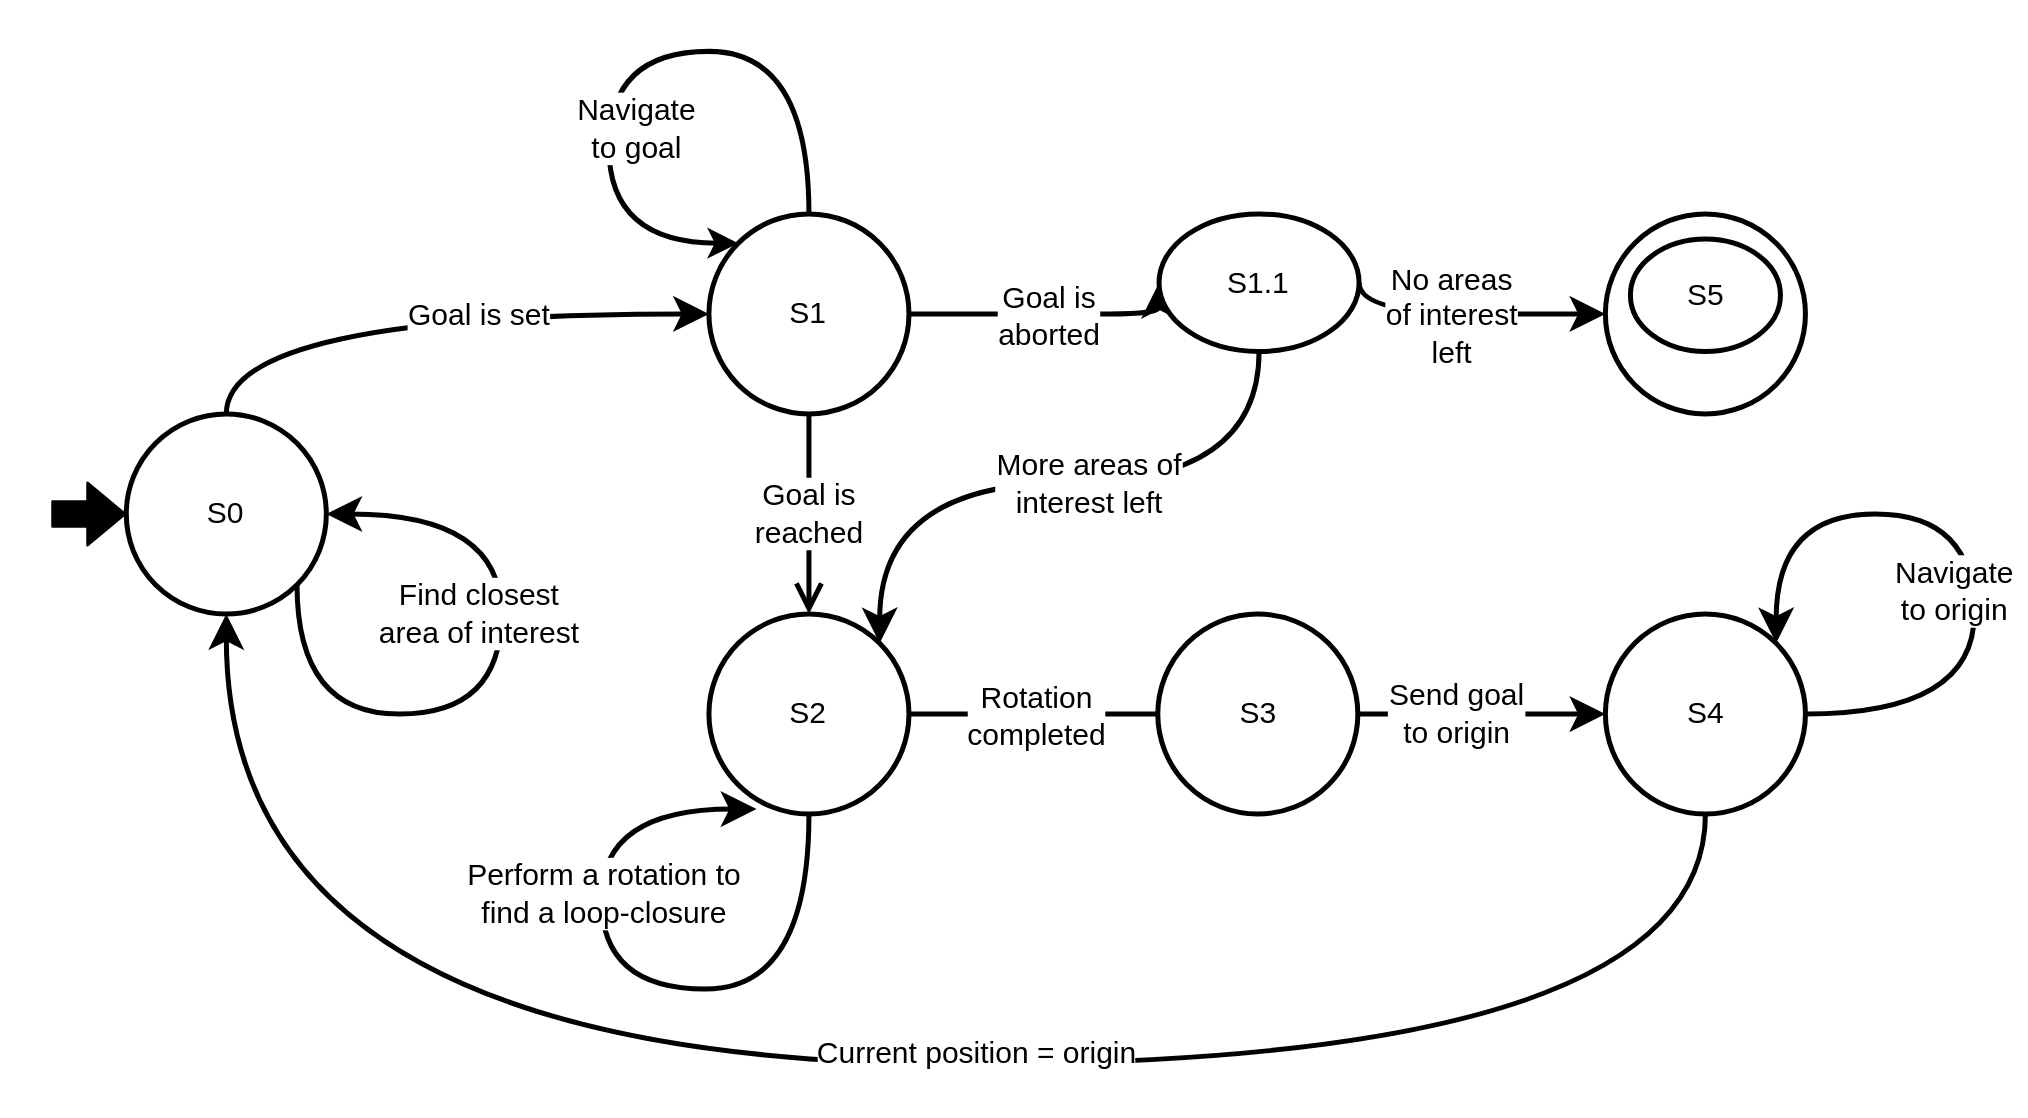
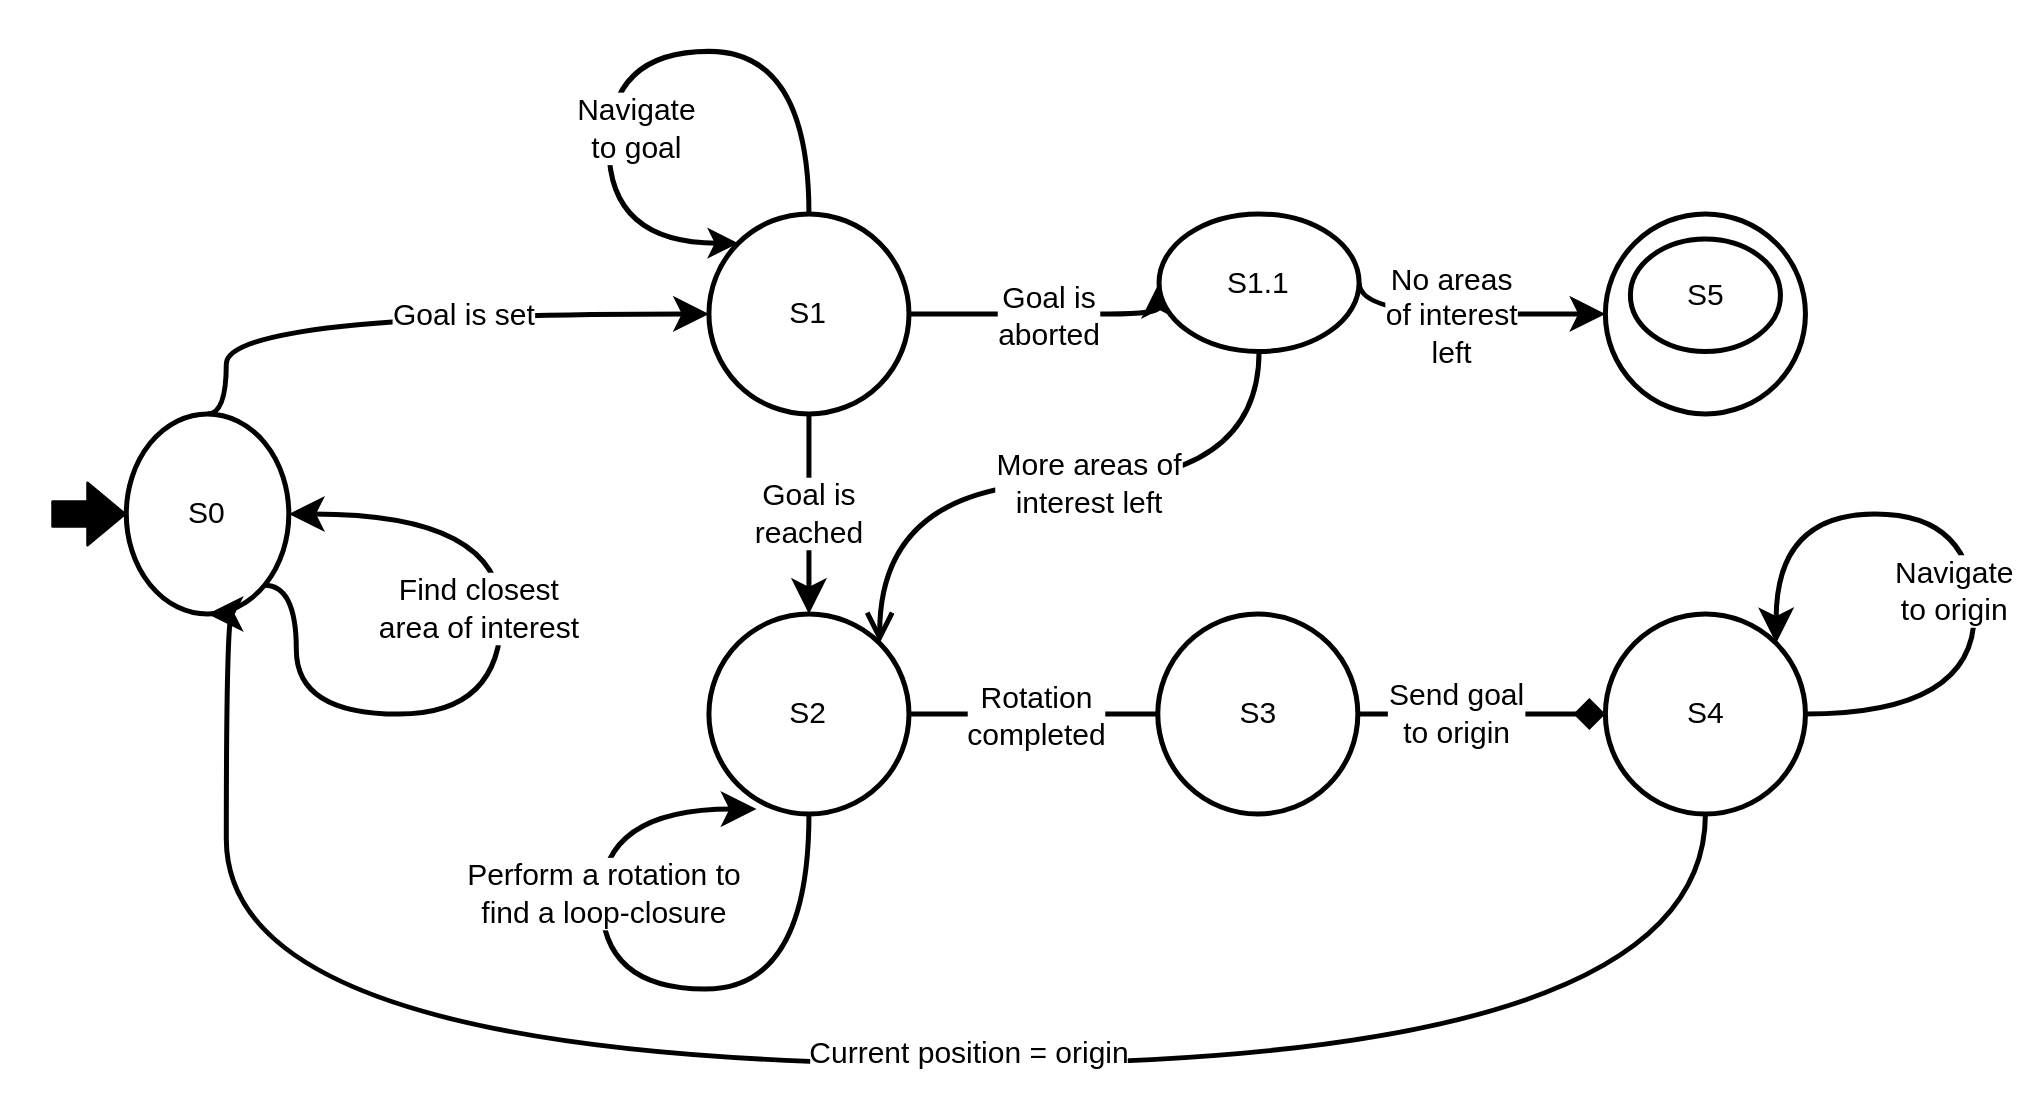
(226, 514) -> (208, 514)
(911, 530) -> (911, 536)
(809, 591) -> (809, 586)
(1576, 714) -> (1575, 714)
